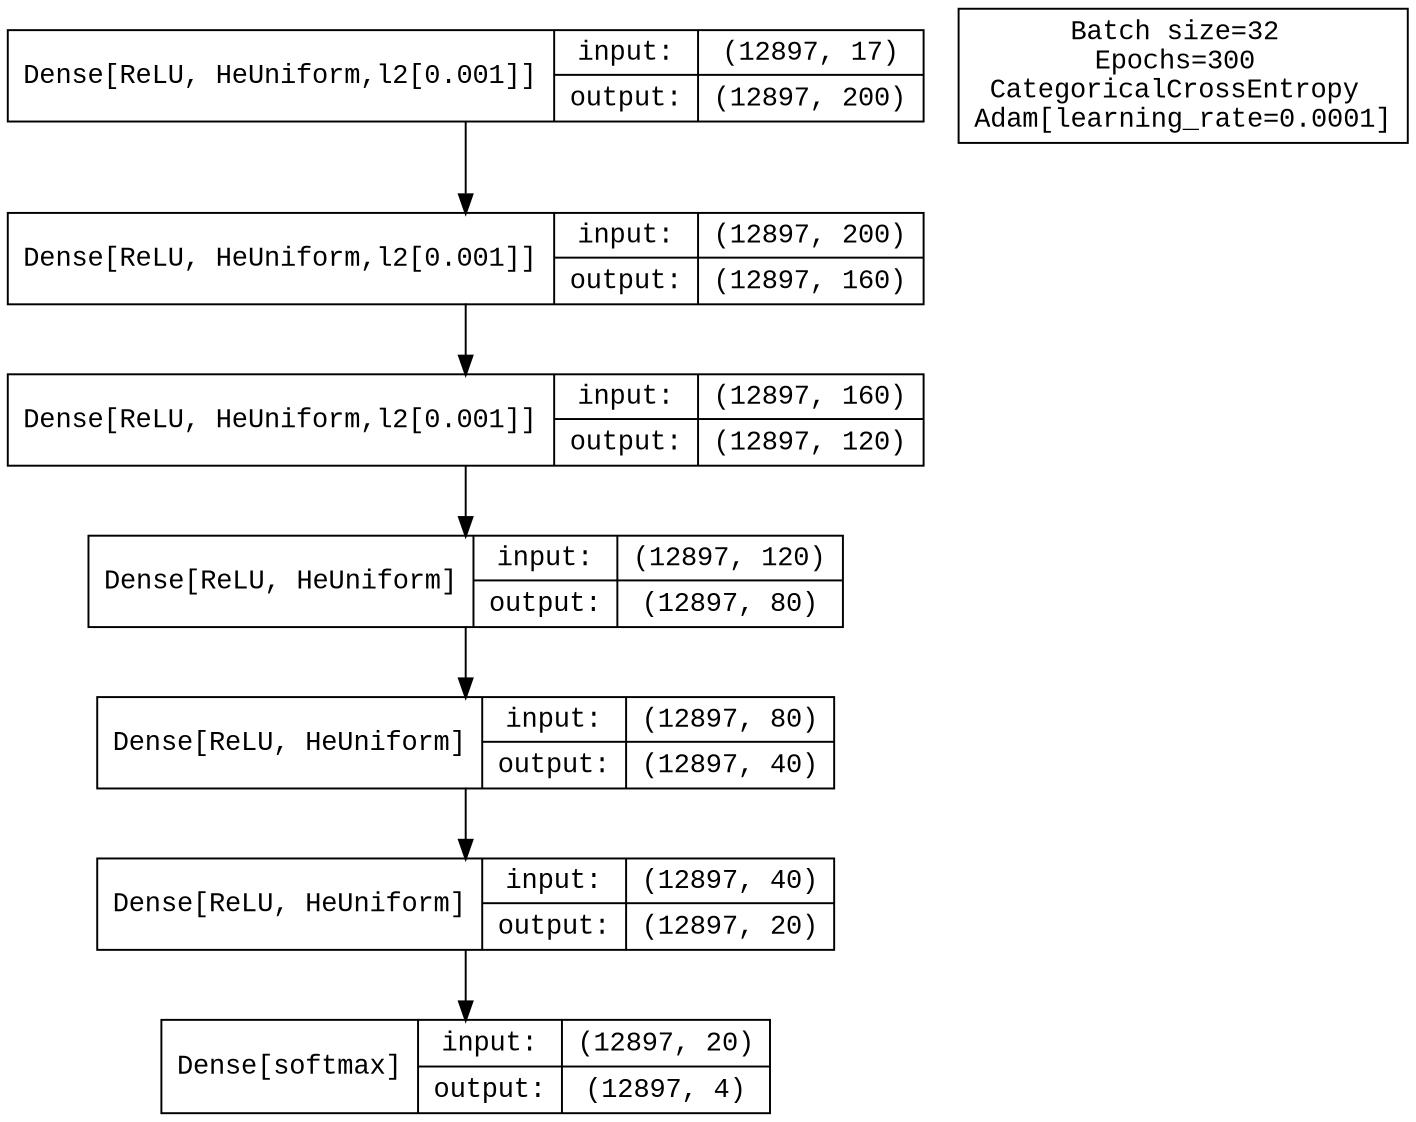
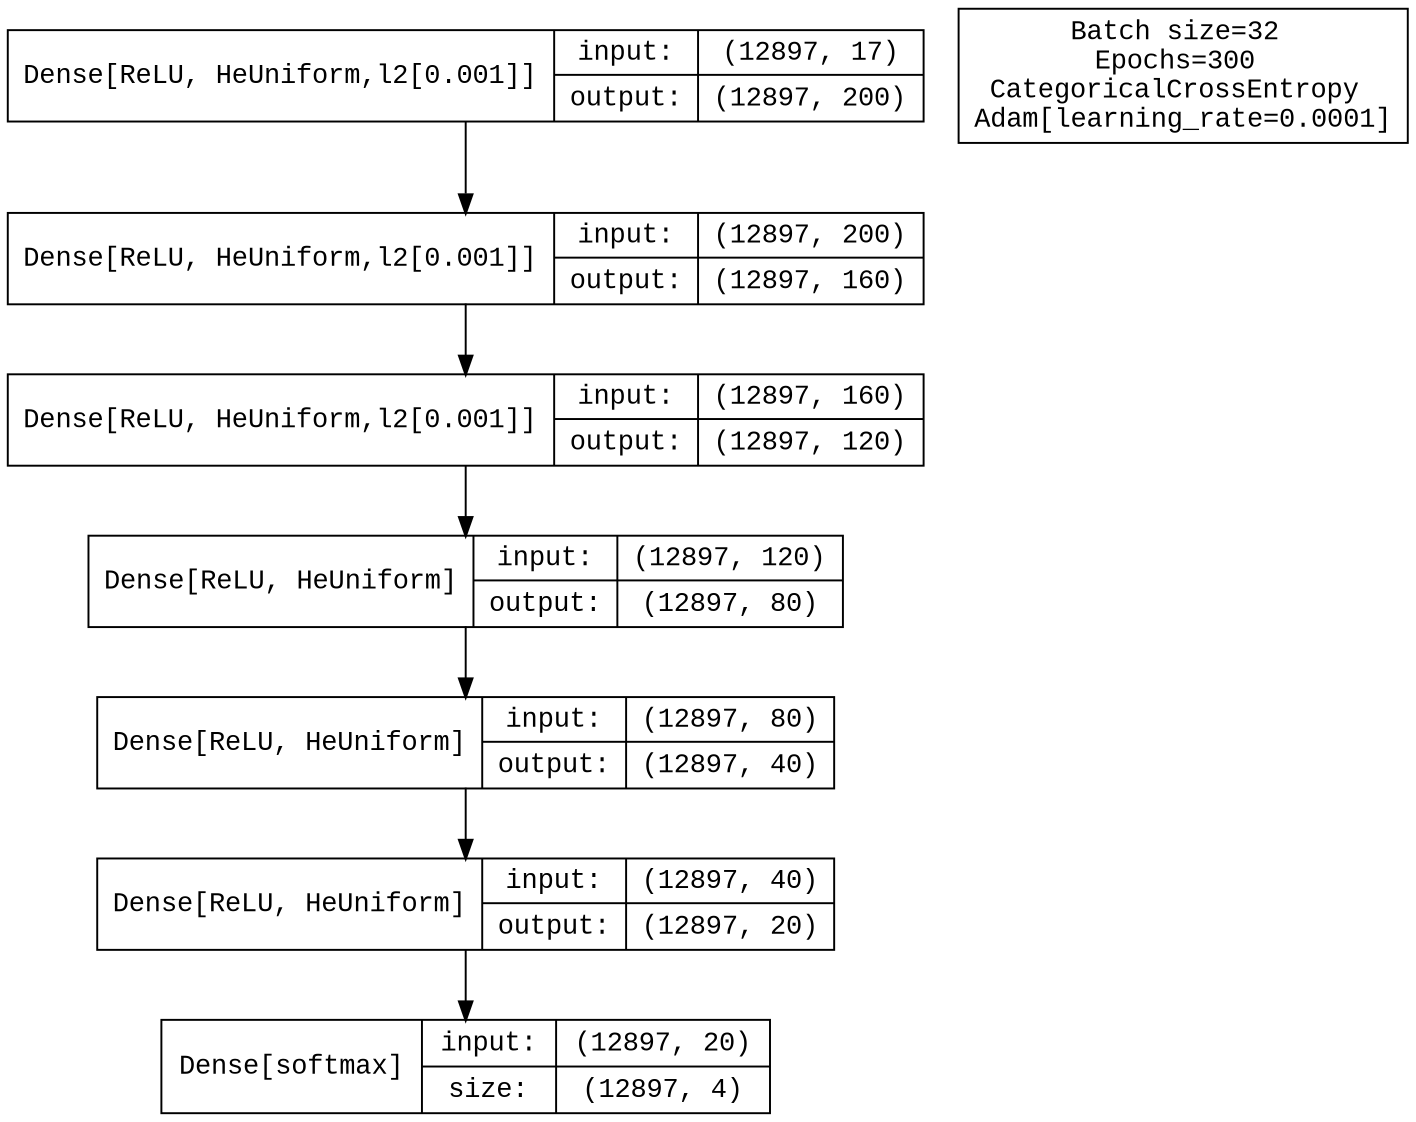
(490, 1089) -> (489, 1089)
